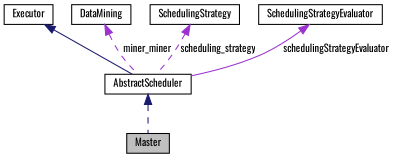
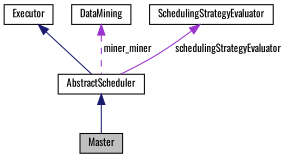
(195, 15) -> none
(148, 119) -> (101, 119)
